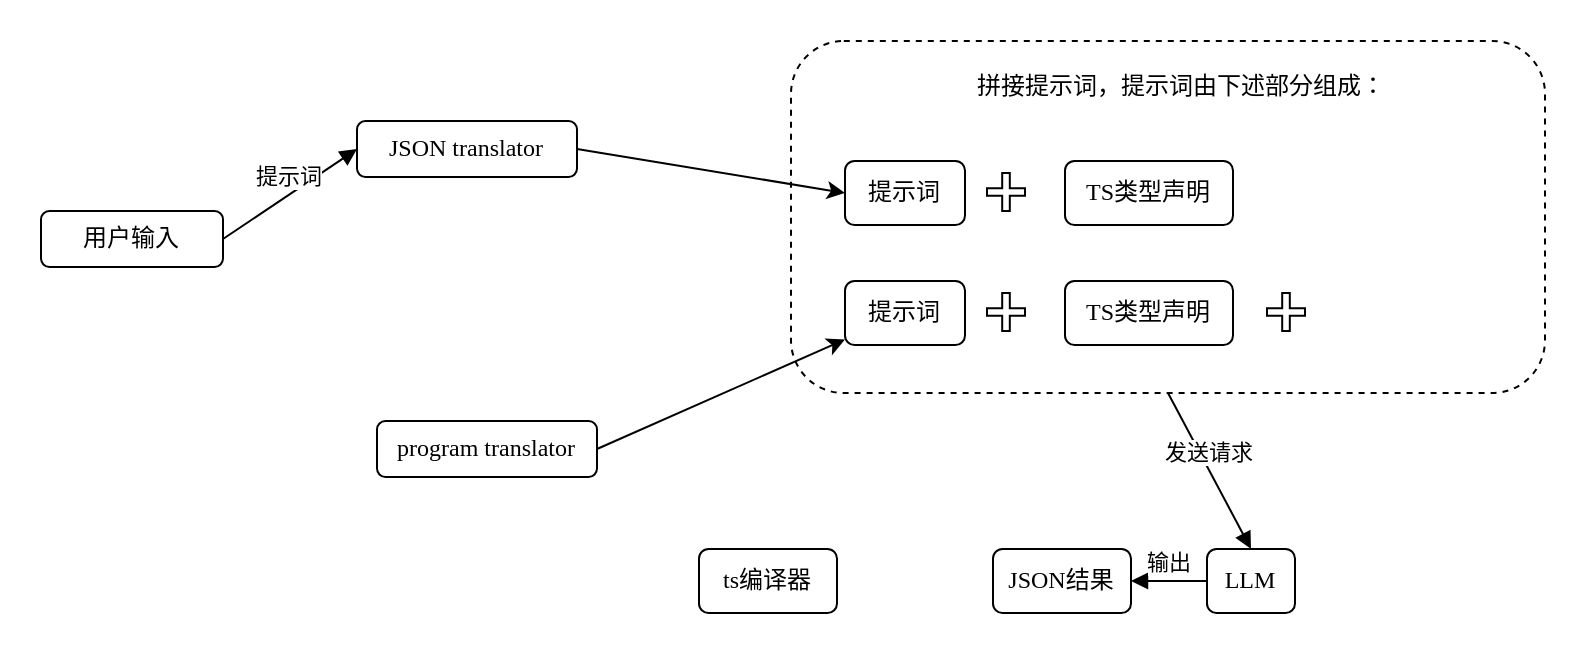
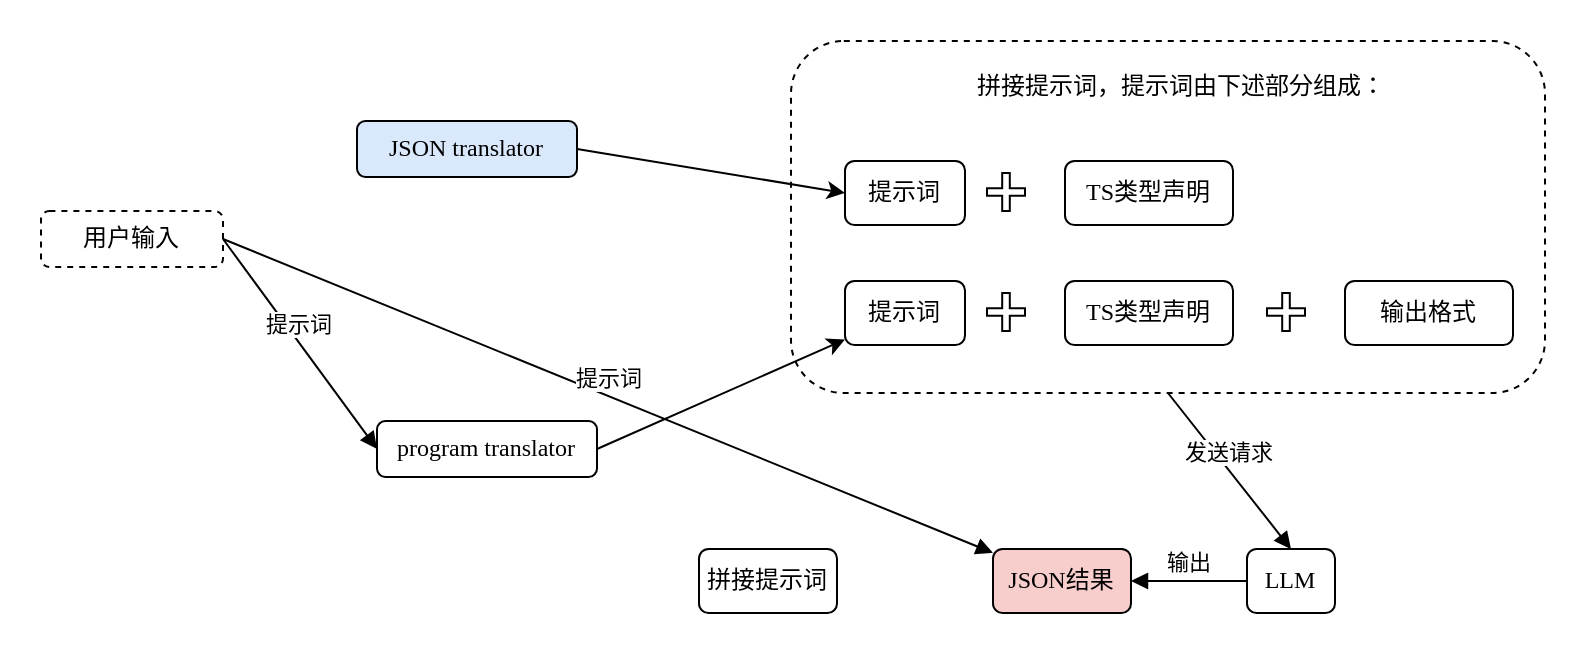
(467, 149) -> (467, 149)
(283, 199) -> (442, 328)
(132, 239) -> (132, 239)
none -> (1429, 313)
none -> (297, 340)
(768, 581) -> (768, 581)
(1062, 581) -> (1062, 581)
(1251, 581) -> (1291, 581)
